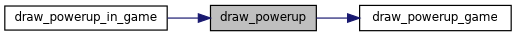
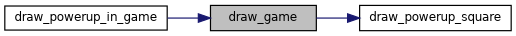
(263, 18) -> (263, 18)
(435, 18) -> (435, 18)
